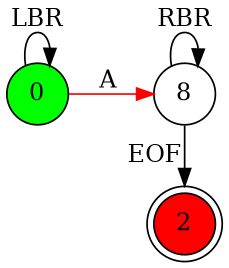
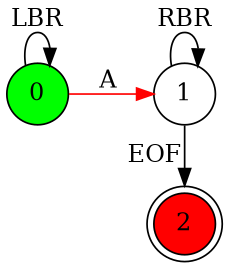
(185, 94) -> (185, 94)
